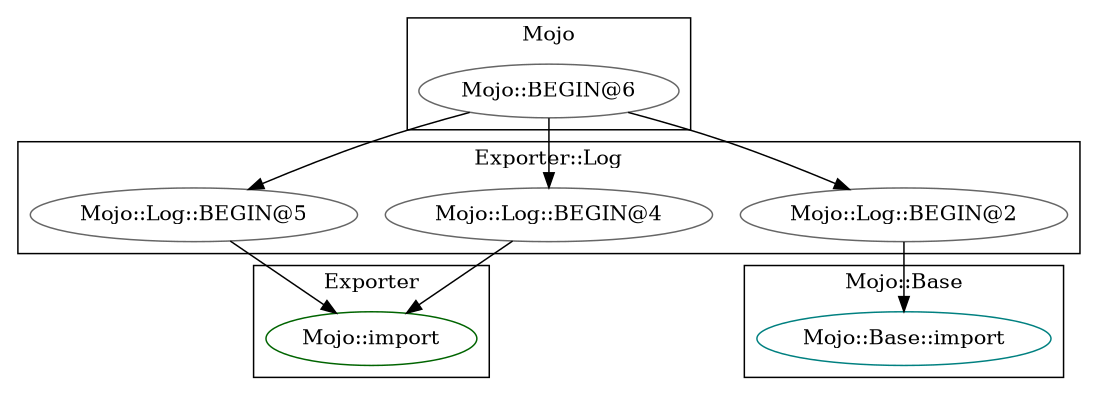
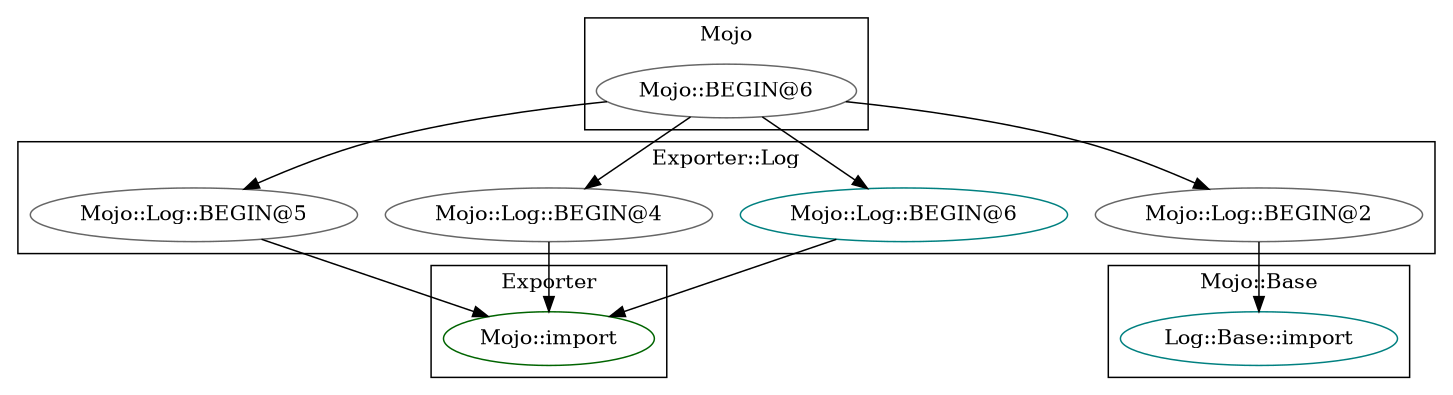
none -> (904, 215)
(904, 339) -> (1259, 339)
